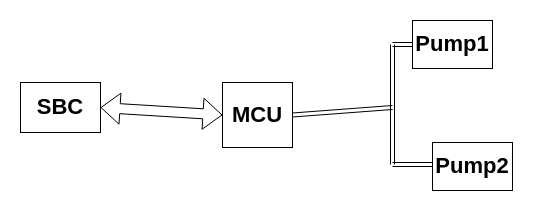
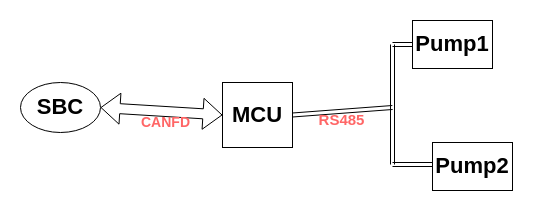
(61, 108) -> (61, 108)
none -> (342, 120)
none -> (166, 123)
